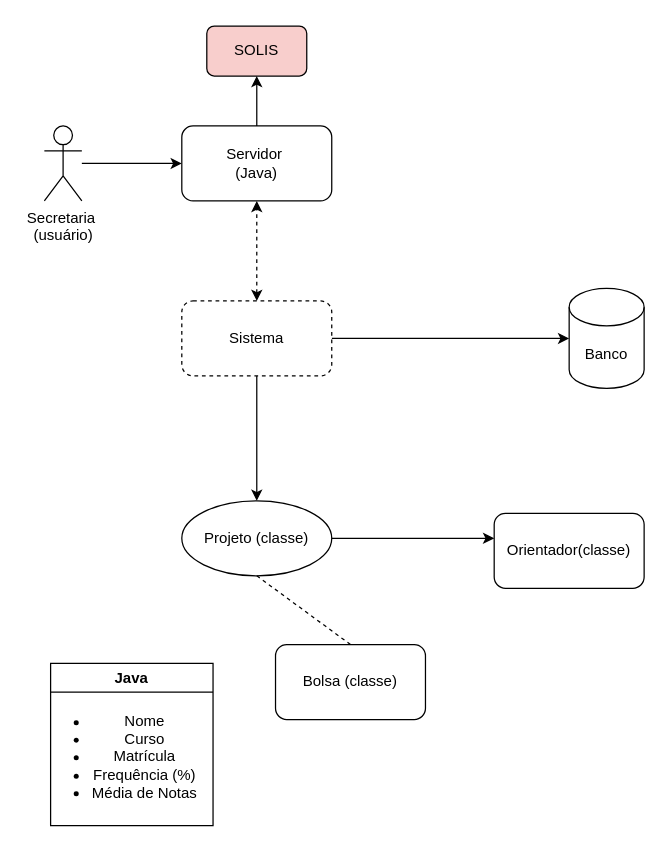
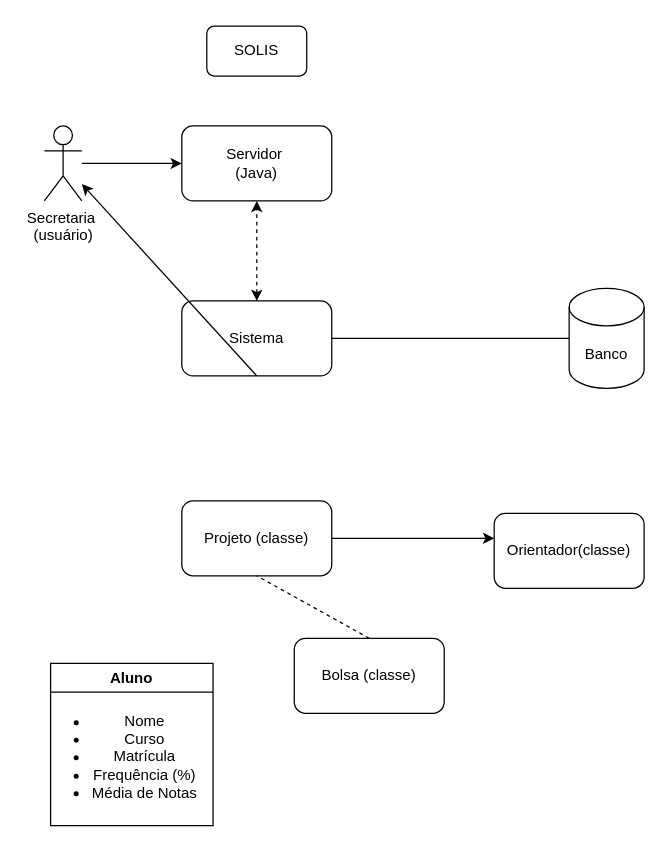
(257, 51) -> (257, 51)
(257, 105) -> none
(257, 338) -> (257, 338)
(559, 338) -> (563, 338)
(257, 434) -> (172, 283)
(257, 538) -> (257, 538)
(131, 678) -> (131, 678)
(351, 682) -> (369, 676)
